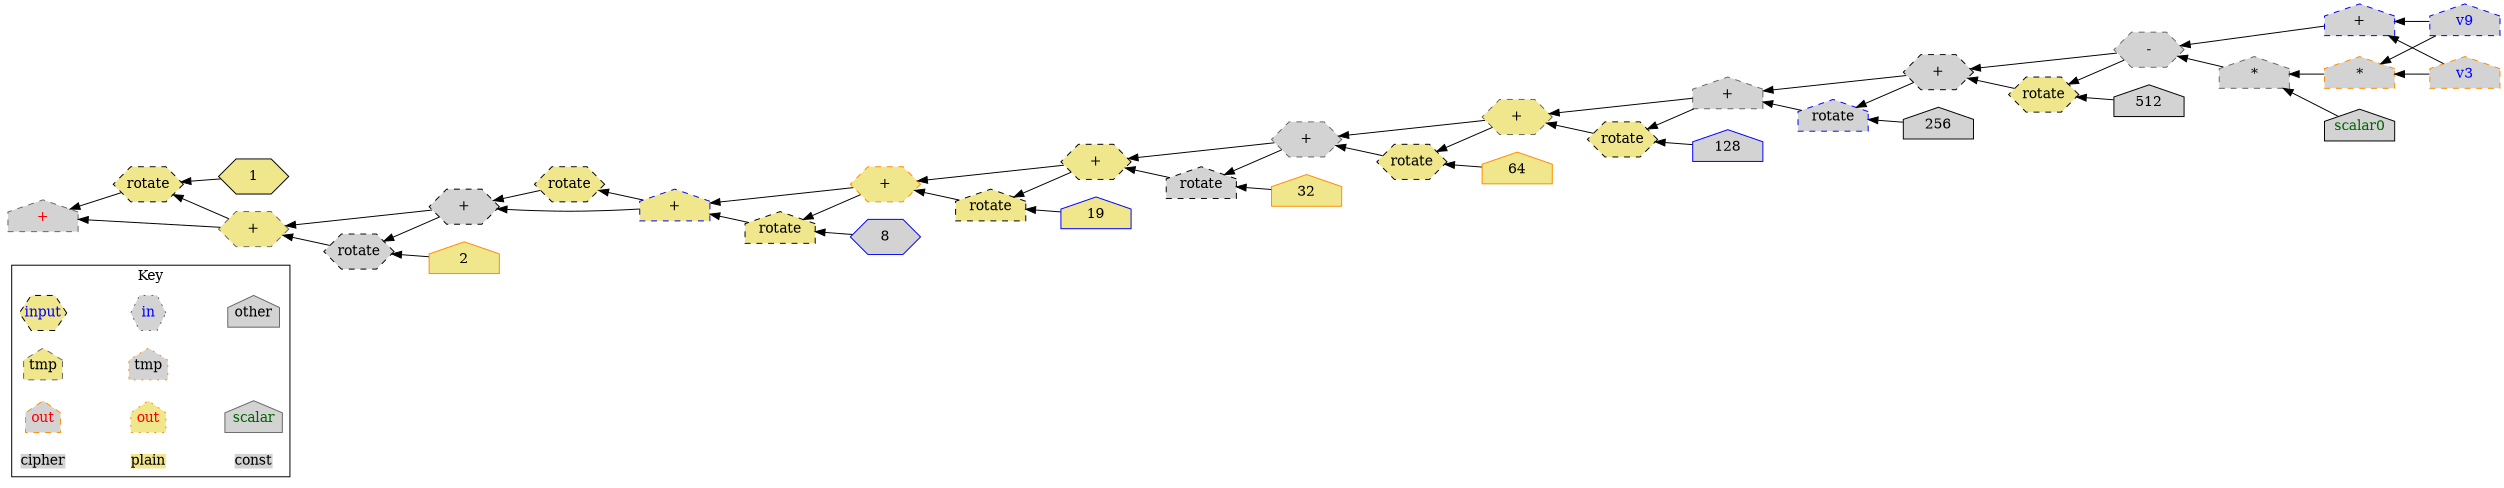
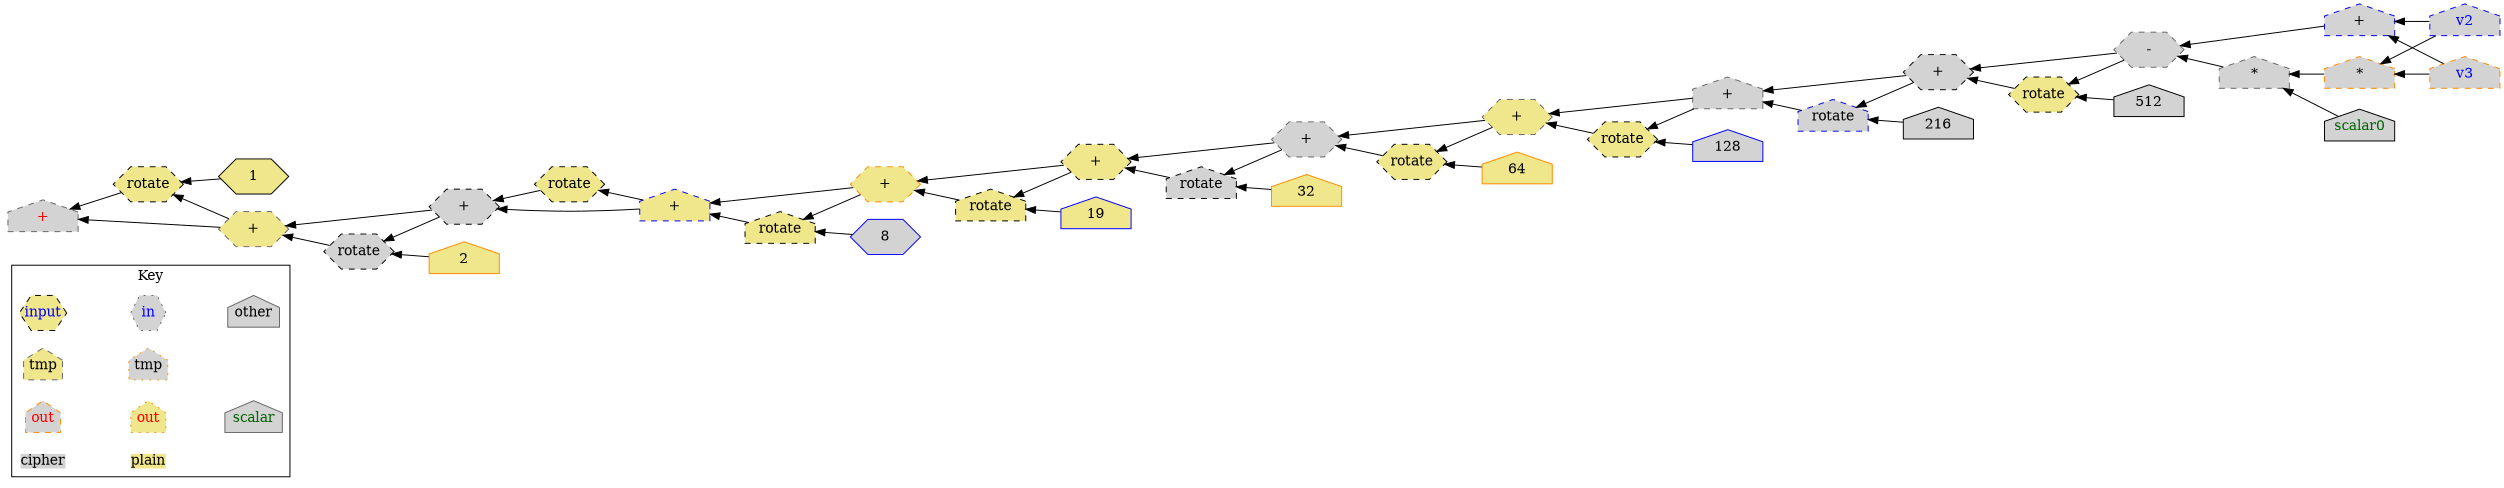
(2465, 21) -> (2465, 21)
(1938, 125) -> (1938, 125)
(254, 461) -> none
